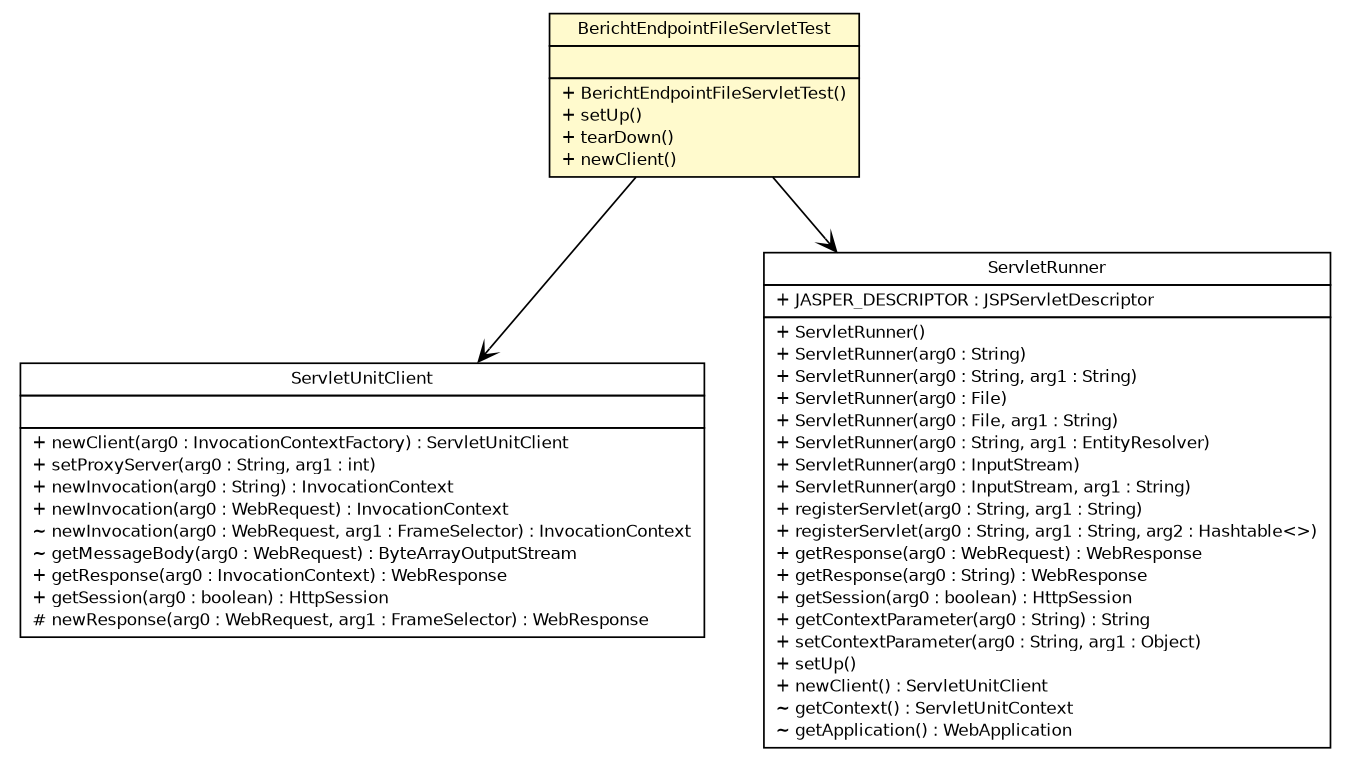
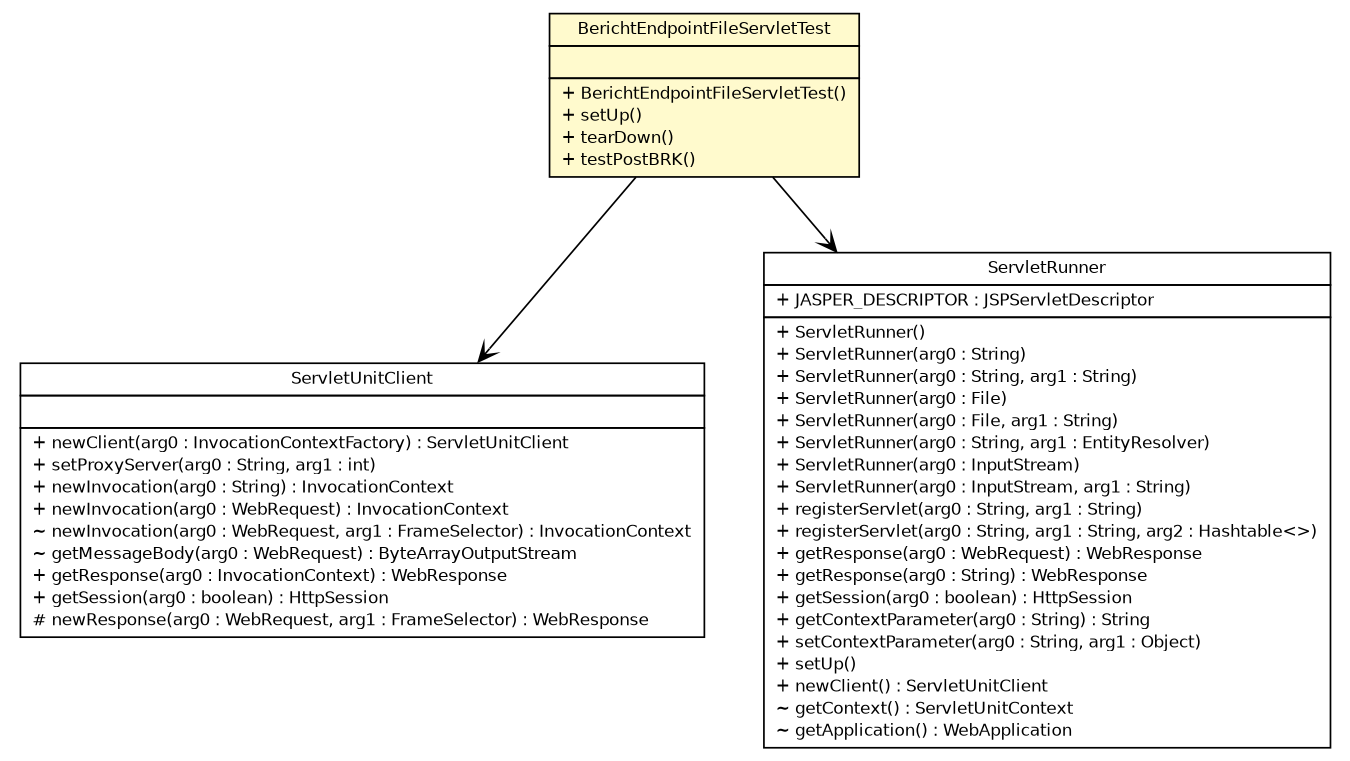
(619, 160) -> (629, 160)
